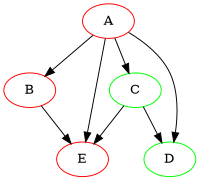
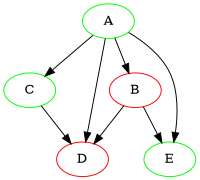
(108, 21) -> (108, 21)
(112, 121) -> none
none -> (112, 121)
(83, 159) -> (170, 159)
(170, 159) -> (83, 159)
